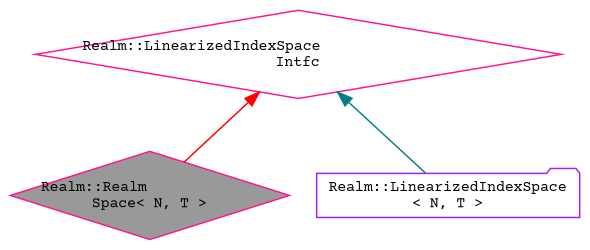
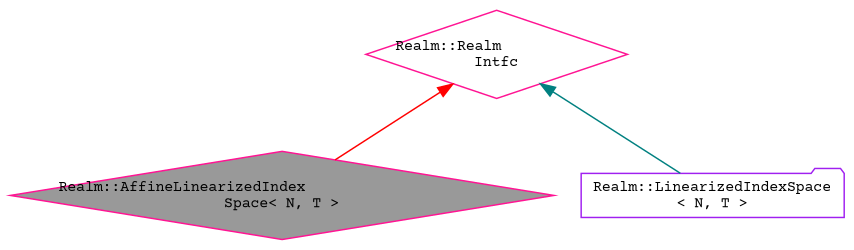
(298, 54) -> (497, 54)
(150, 195) -> (282, 195)
